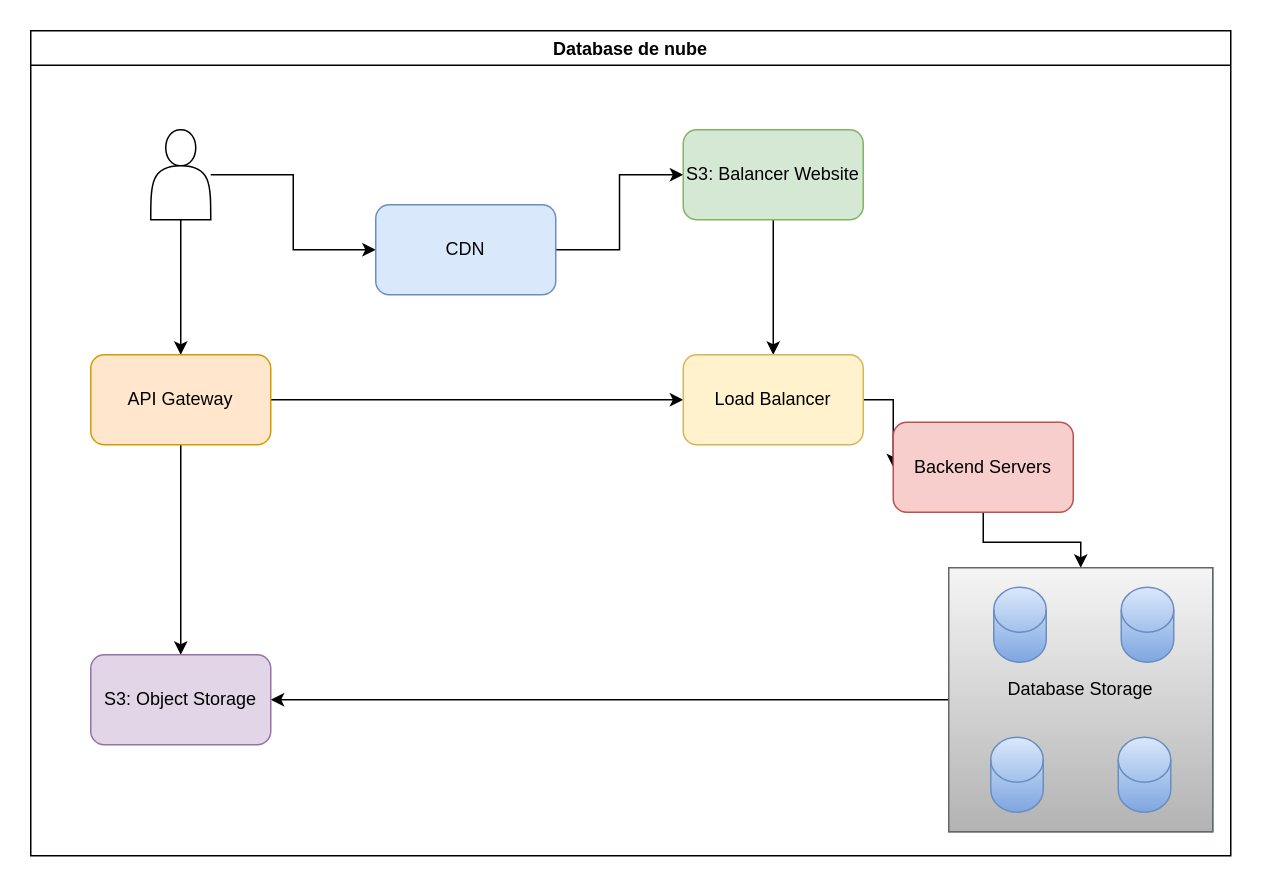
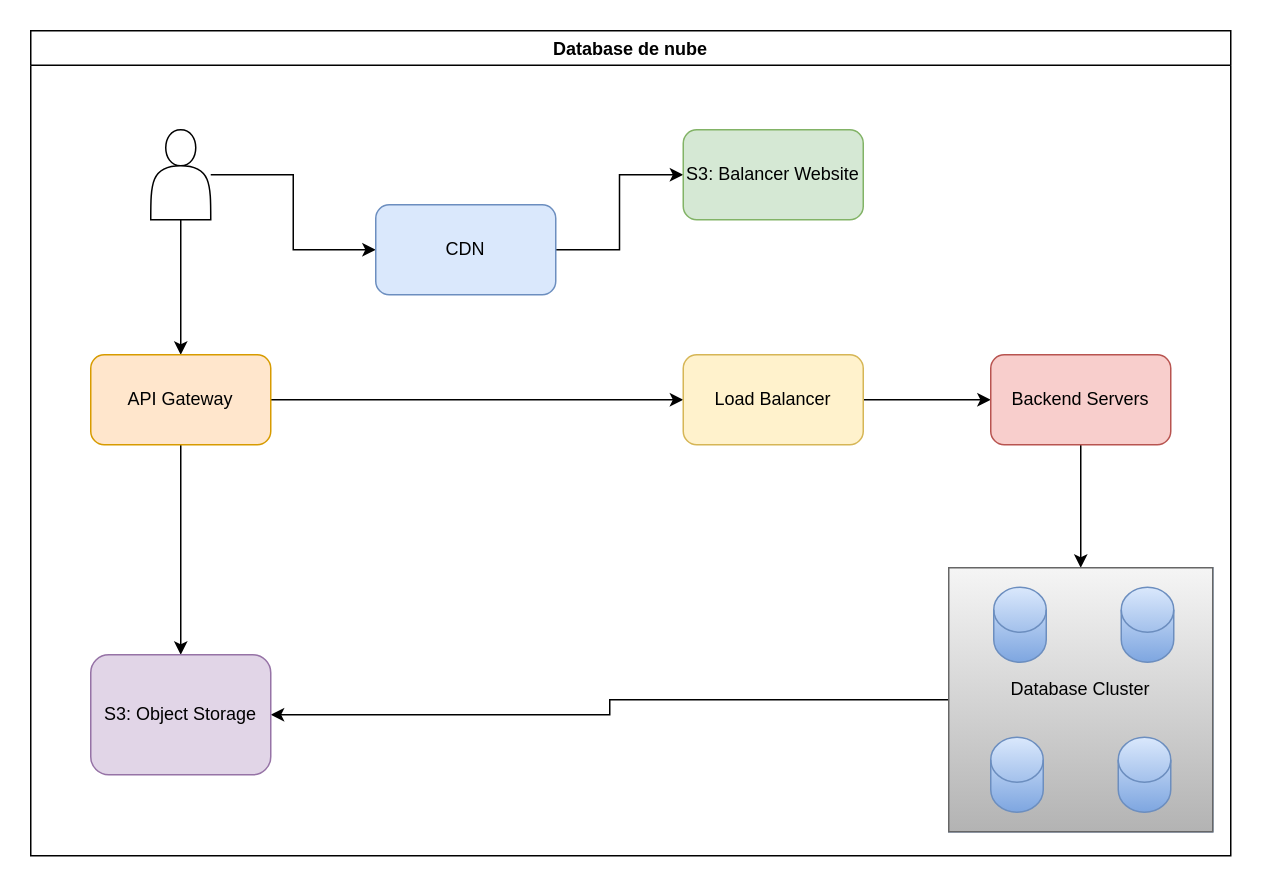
(773, 282) -> none
(983, 467) -> (1081, 400)
(181, 700) -> (181, 715)
(1081, 700) -> (1081, 700)
